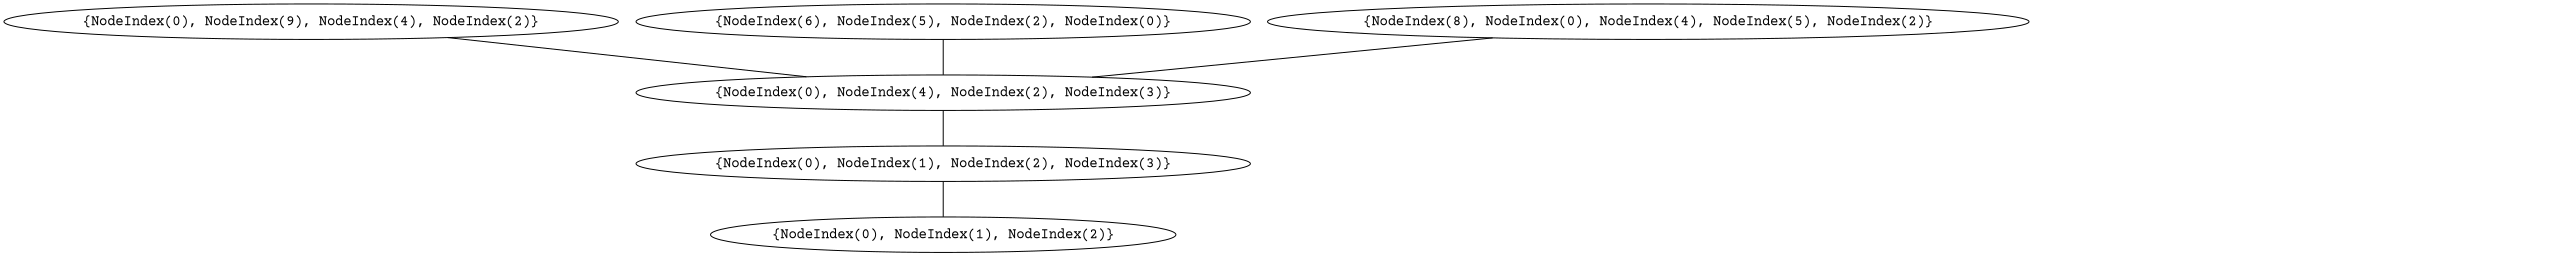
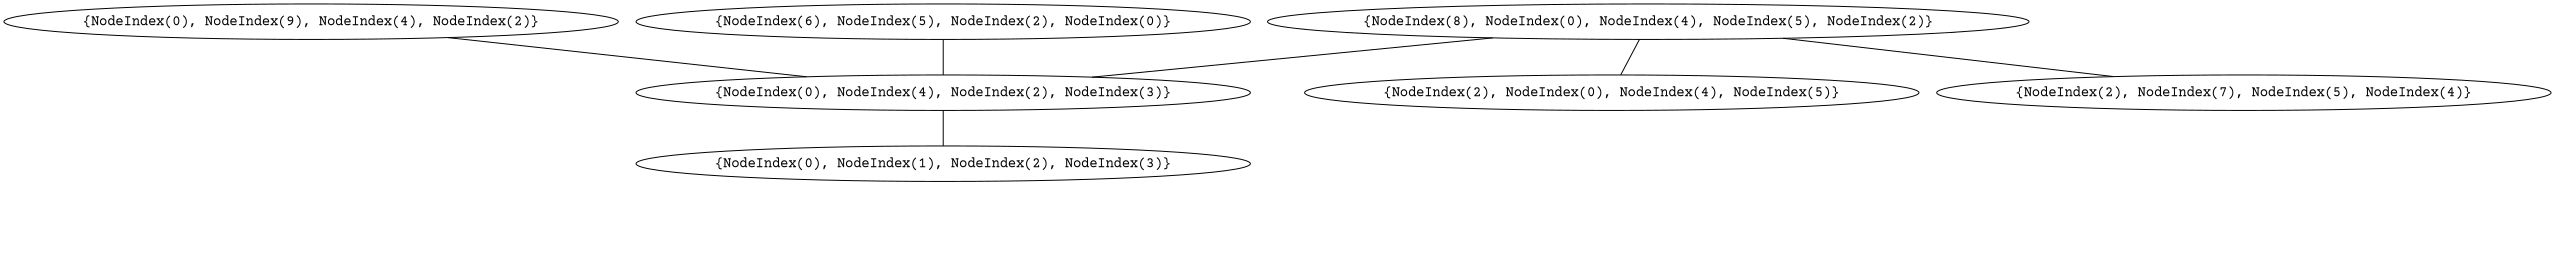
none -> (1612, 93)
none -> (2244, 93)
(943, 235) -> none
